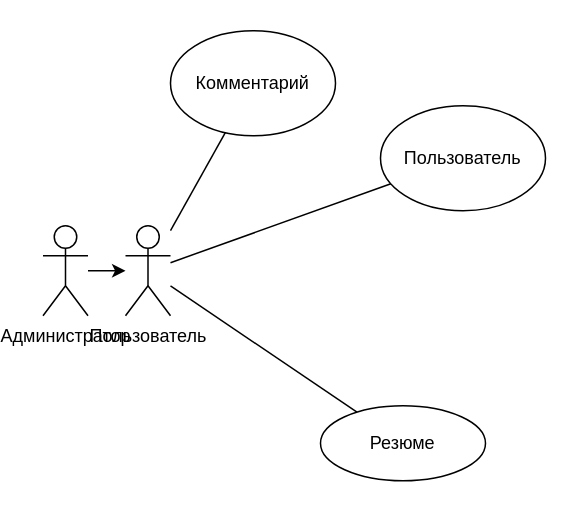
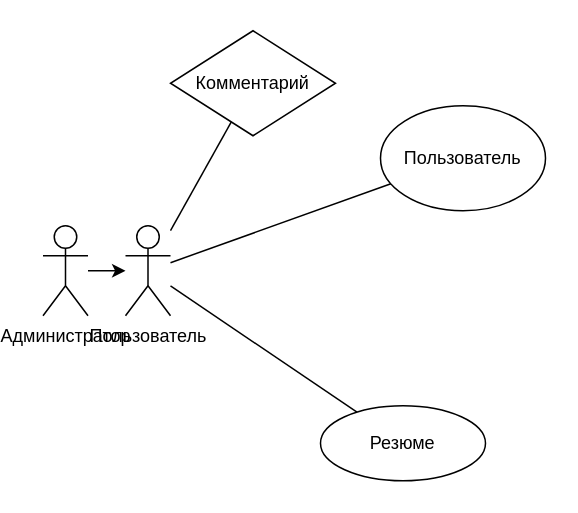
(253, 83) -> (253, 83)
